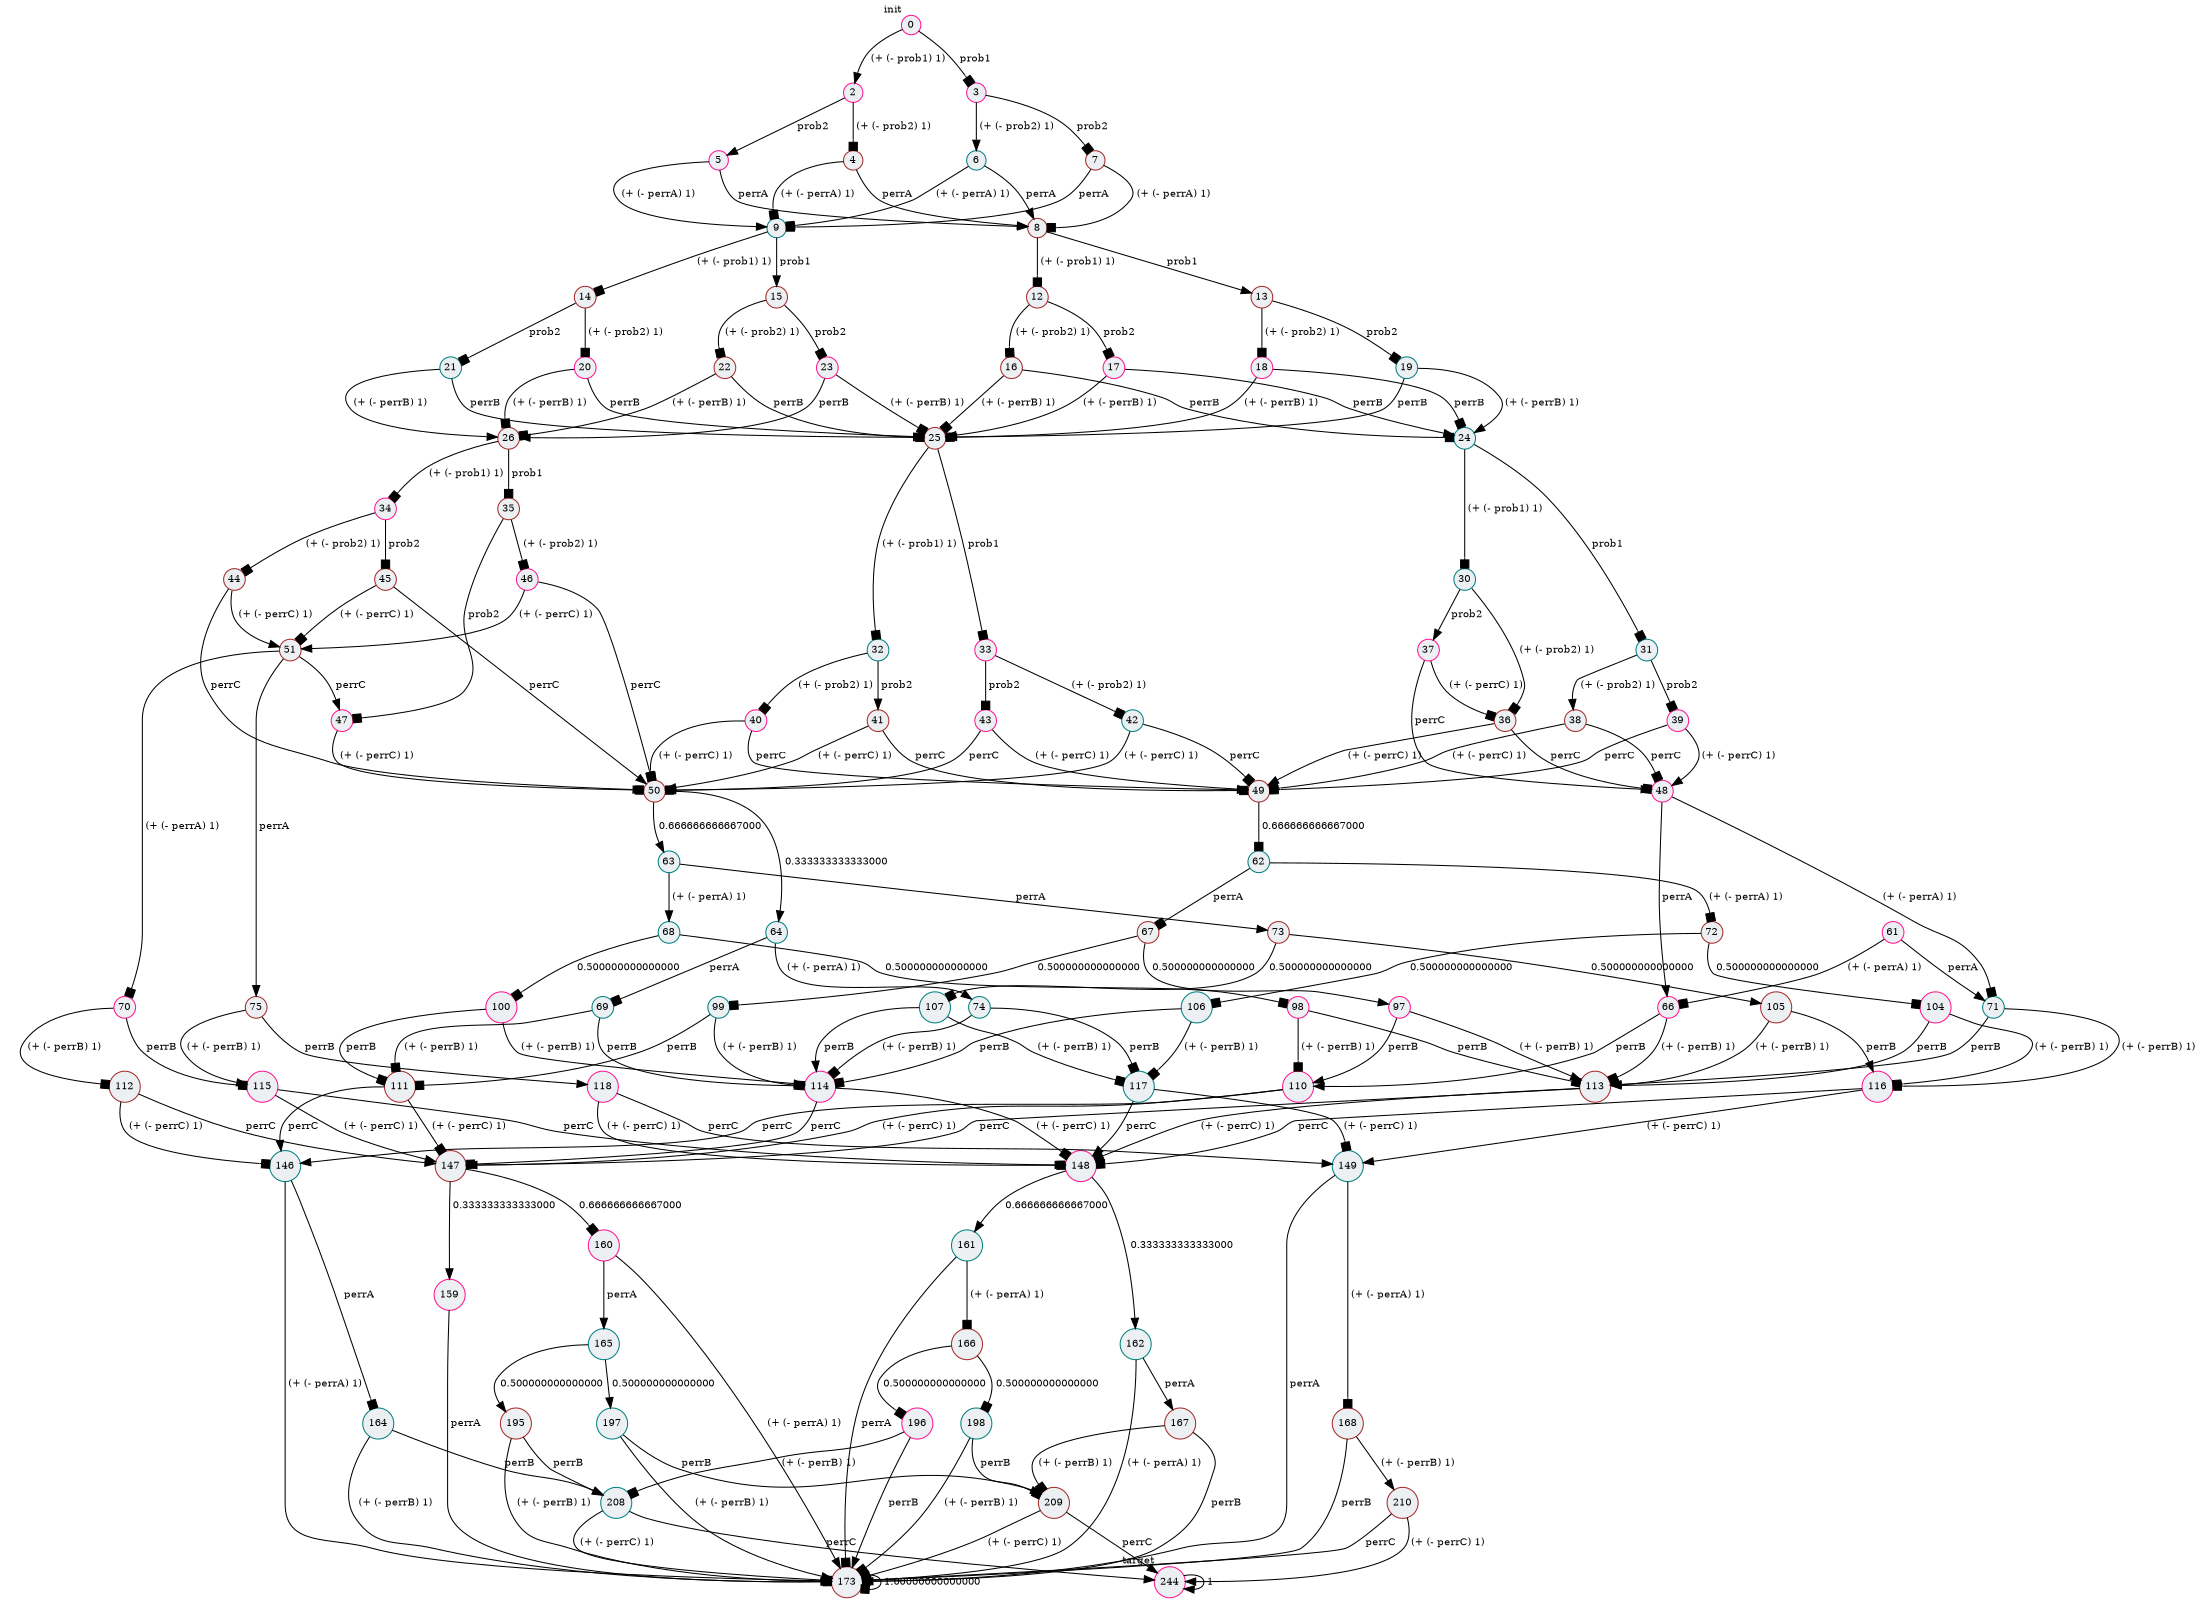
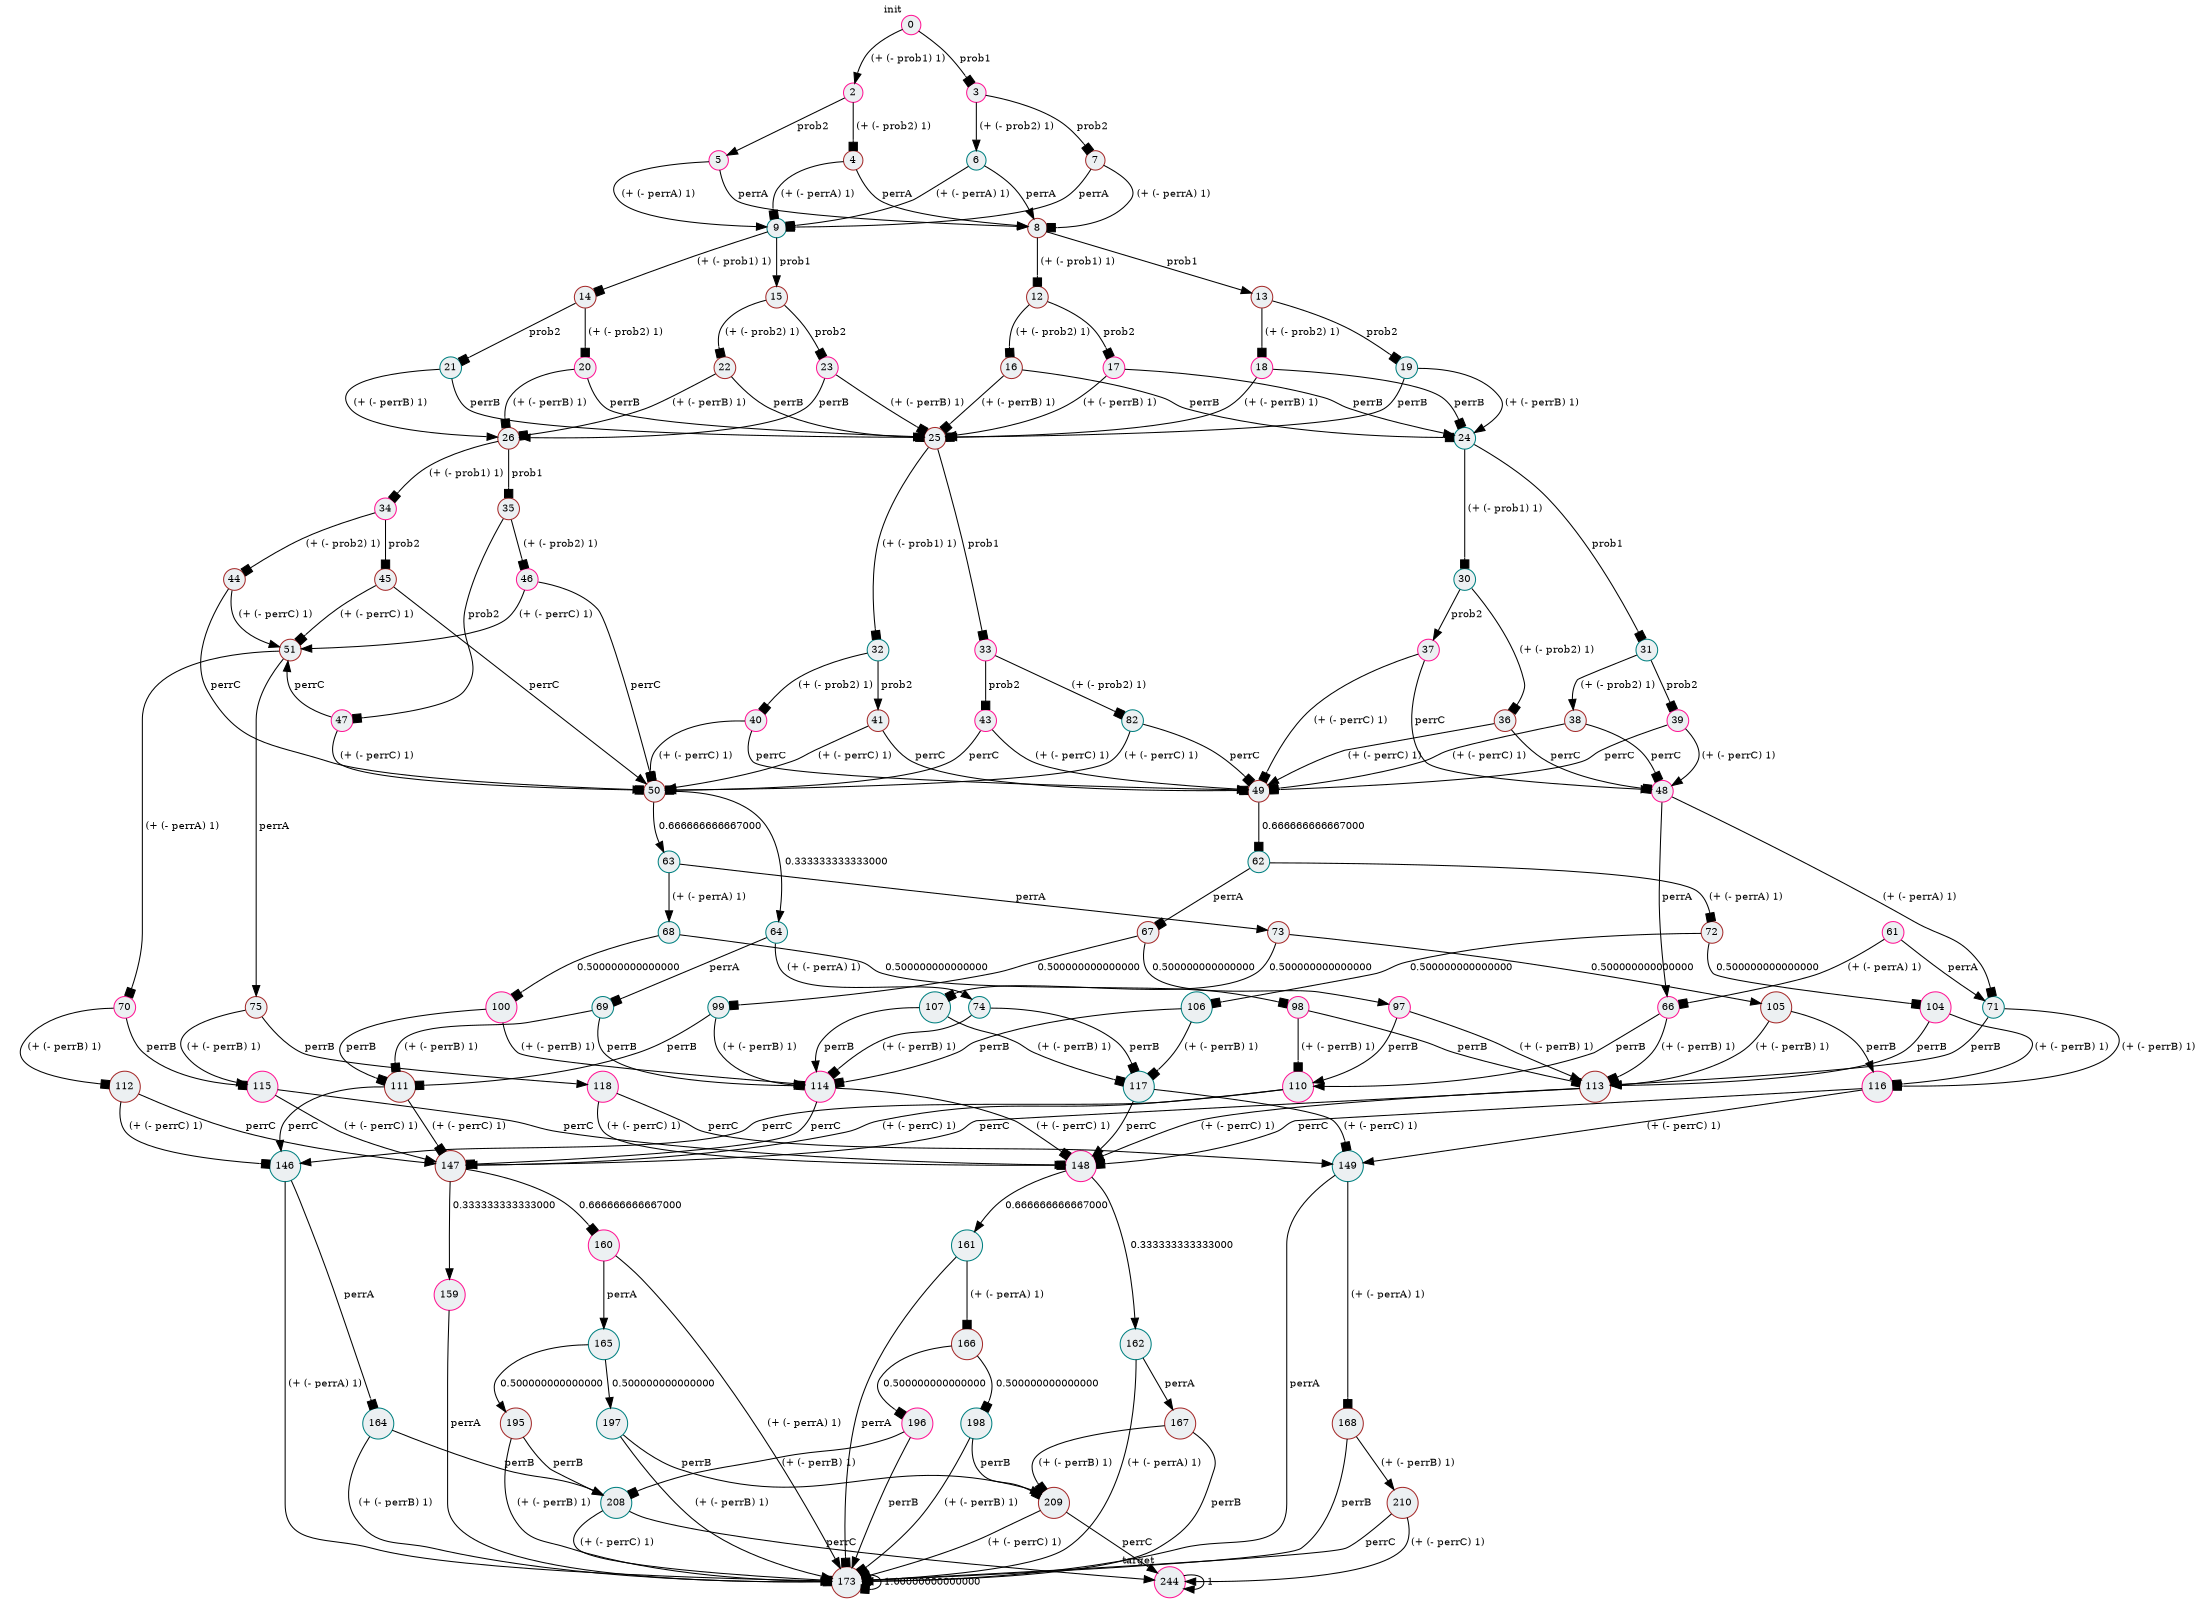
(322, 675) -> (301, 702)
(1450, 695) -> (1329, 696)
(1133, 721) -> (1133, 721)
